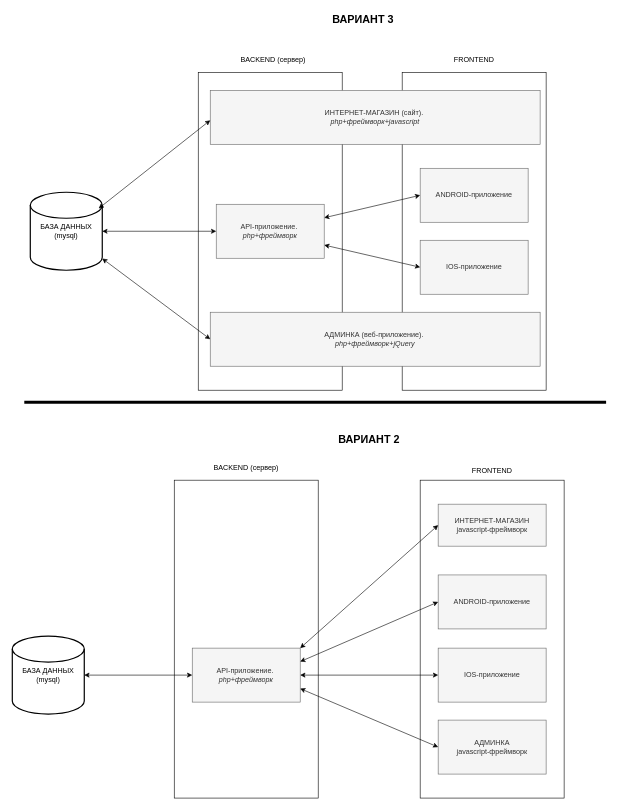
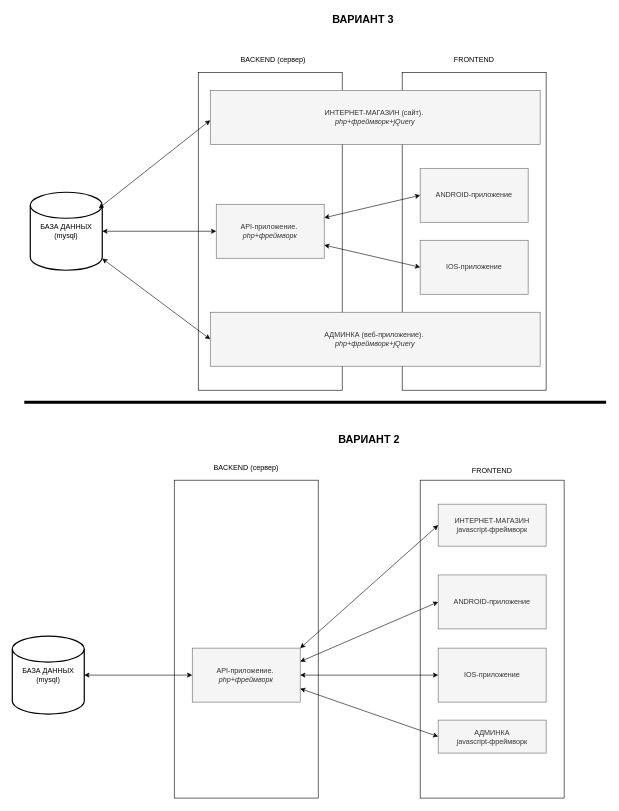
(375, 117) -> (375, 117)
(492, 747) -> (492, 737)
